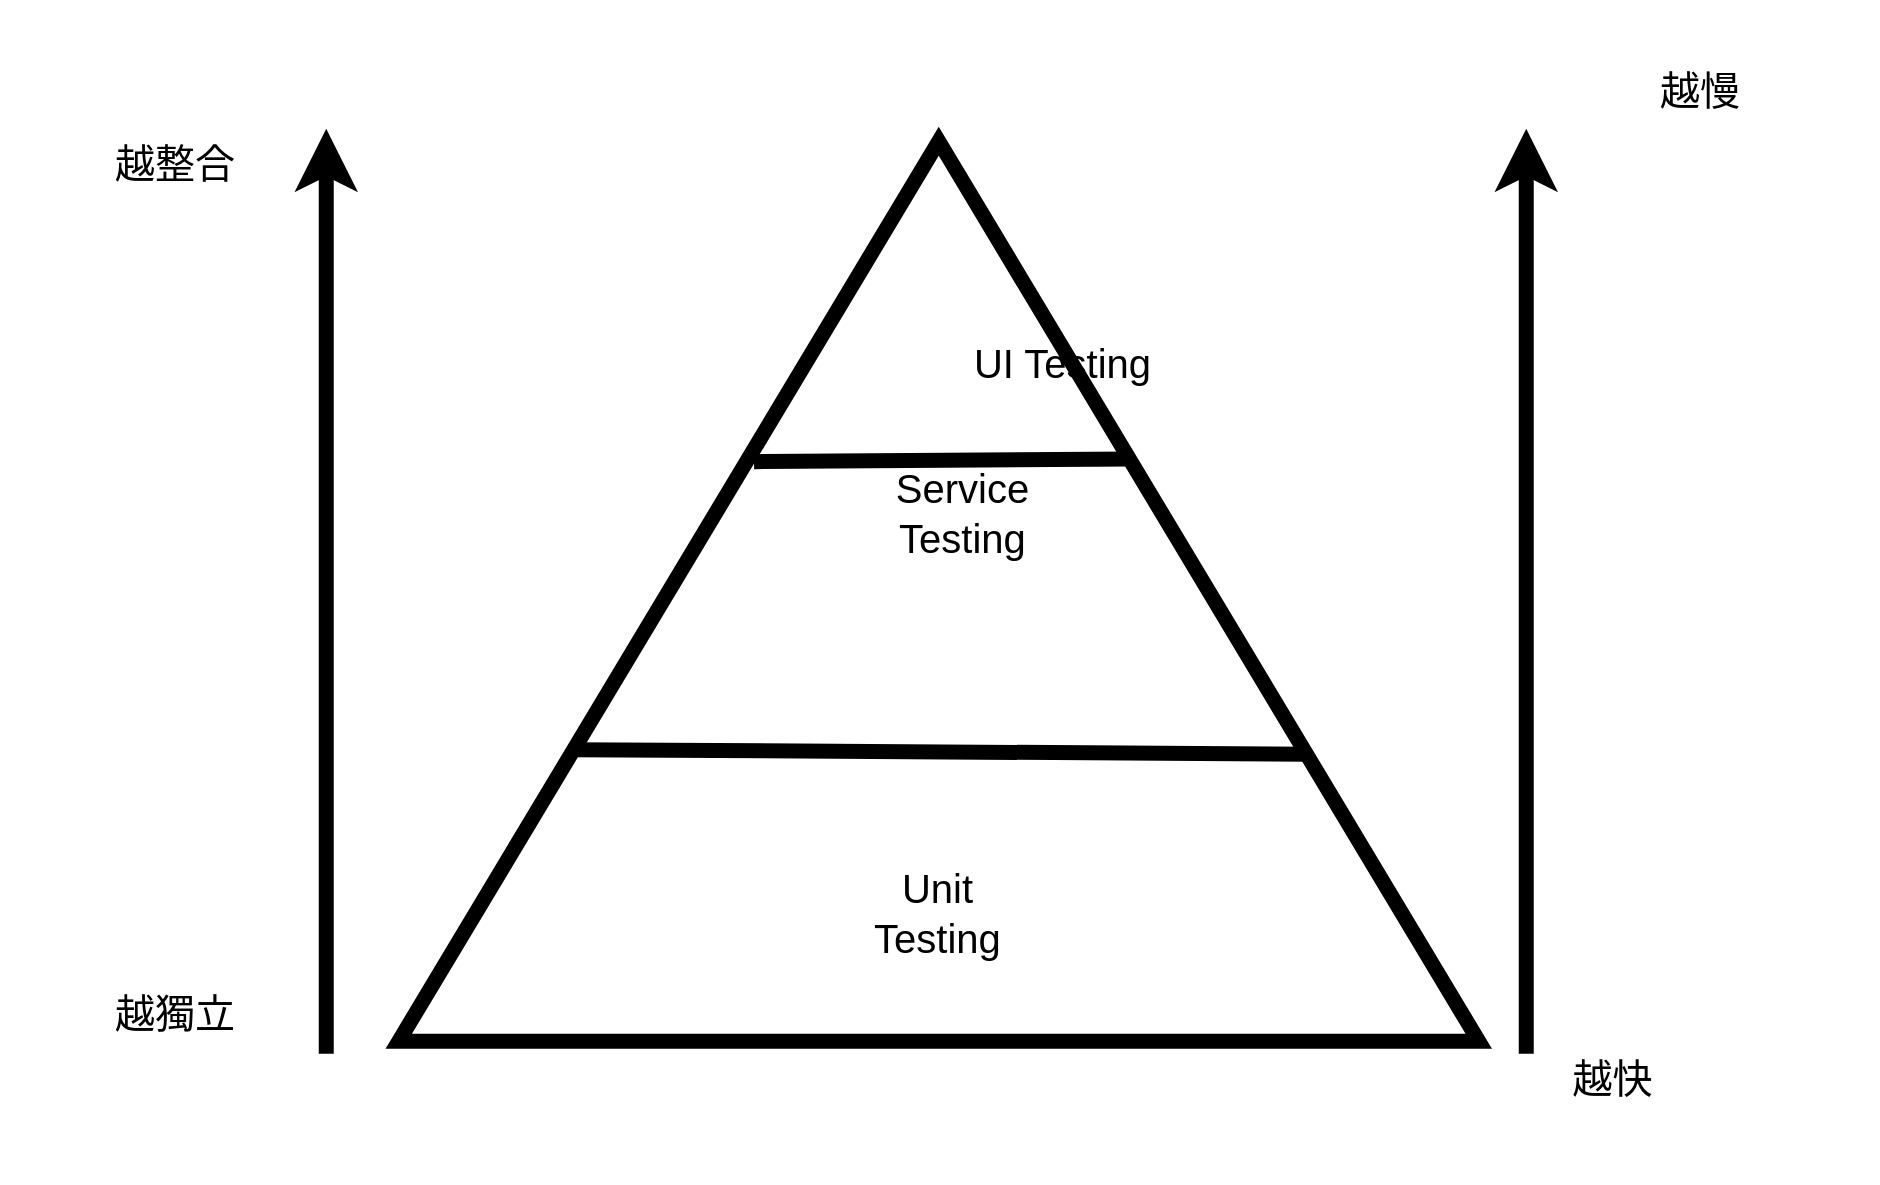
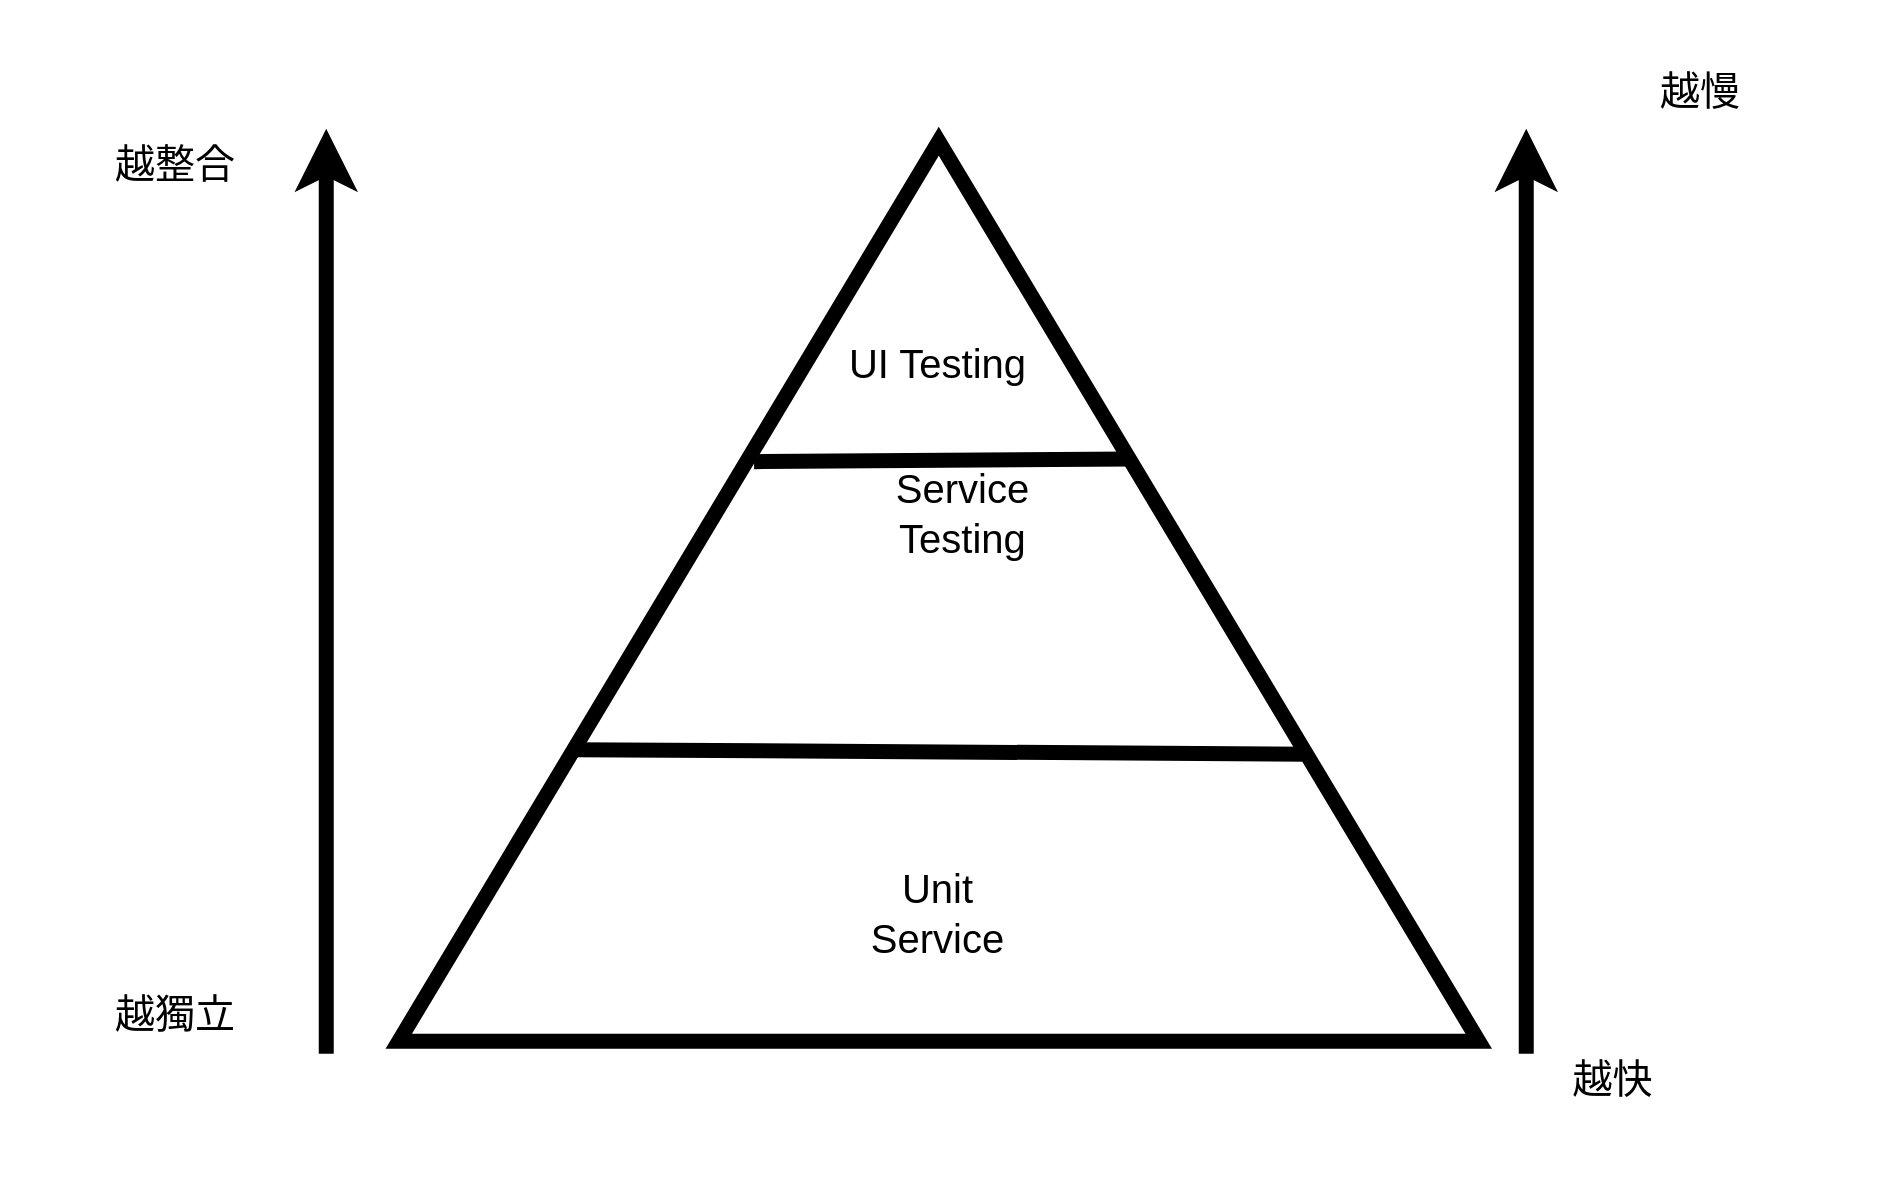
(1064, 364) -> (939, 364)
(939, 914) -> (939, 914)
